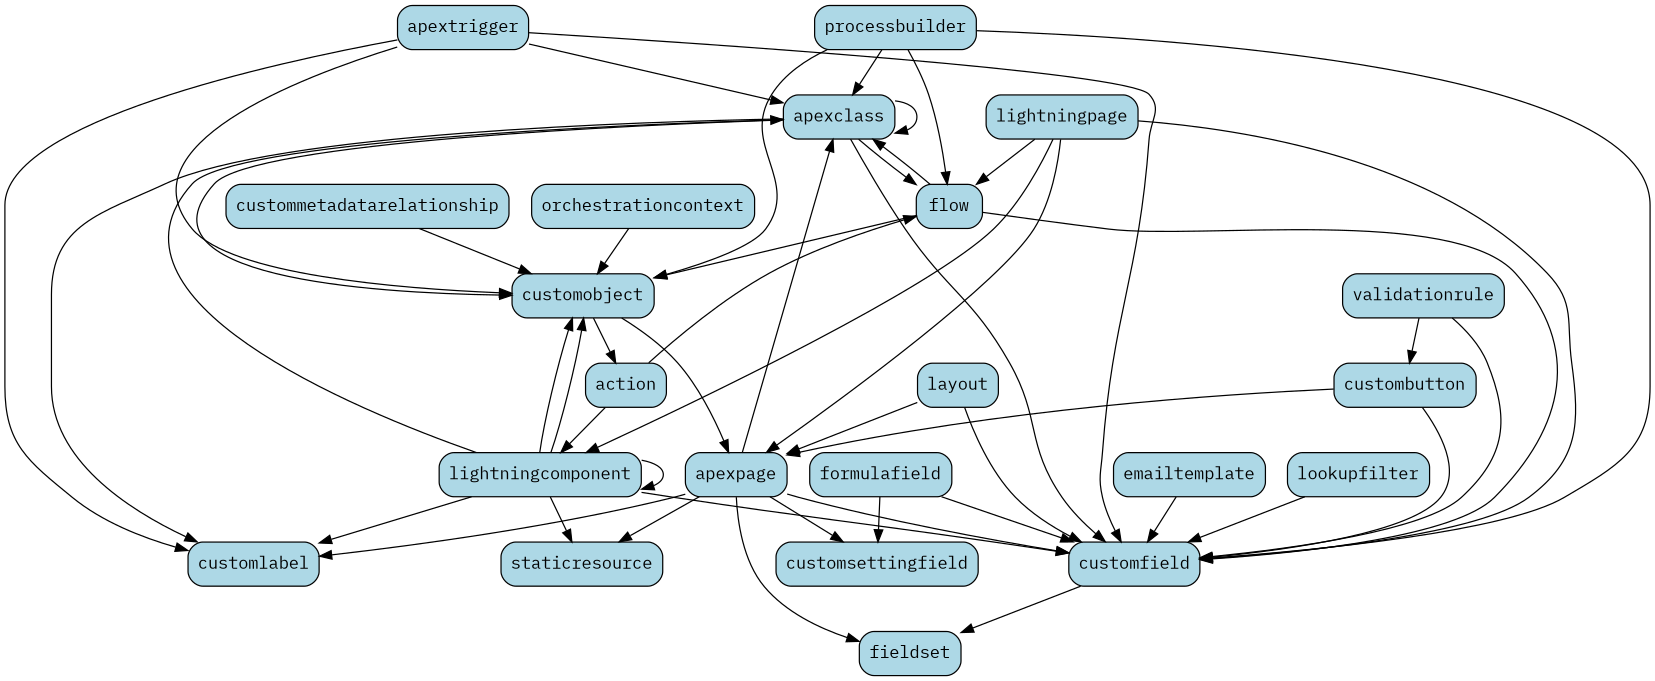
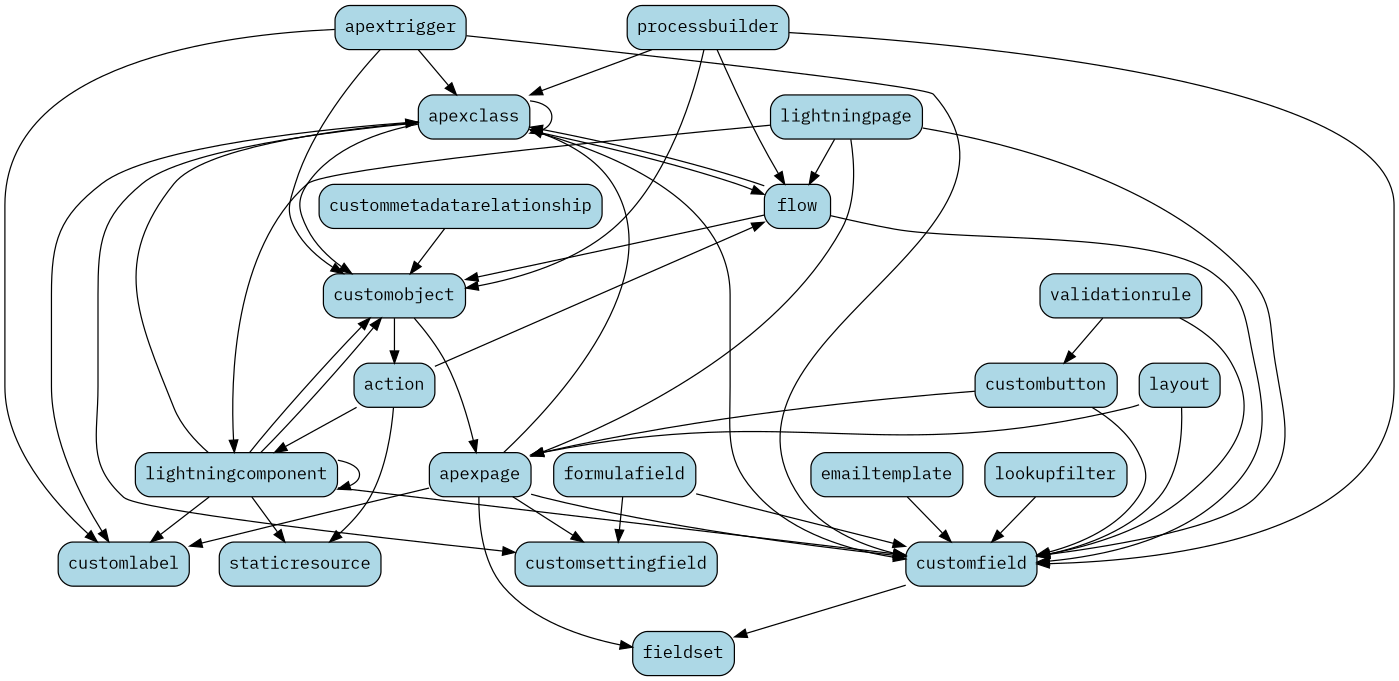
(643, 206) -> none
none -> (98, 387)
(665, 516) -> (379, 477)
